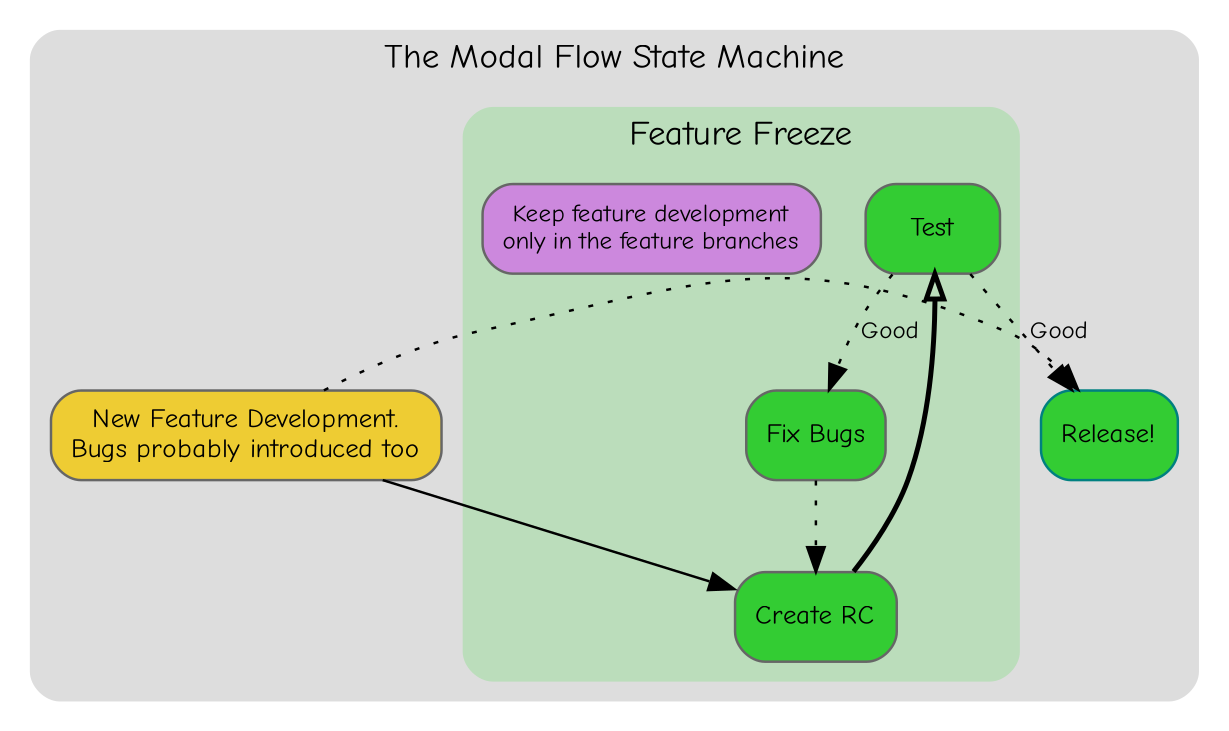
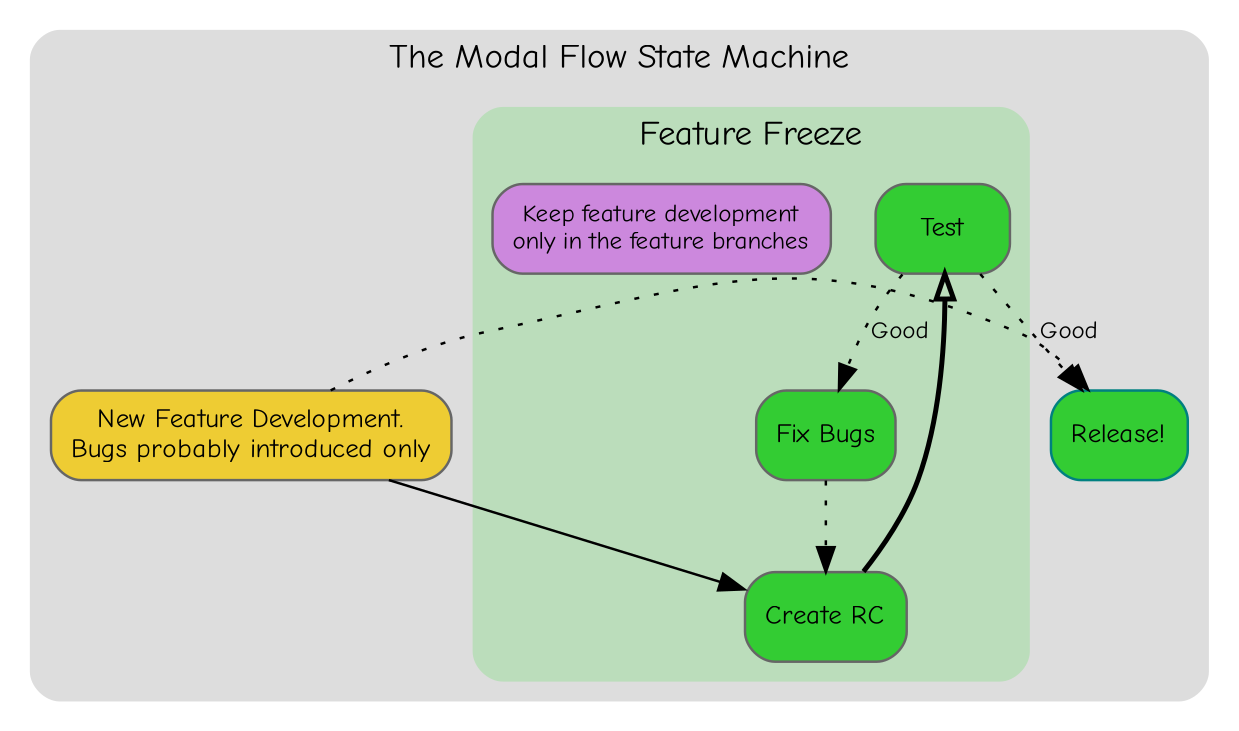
(246, 435) -> (251, 435)
